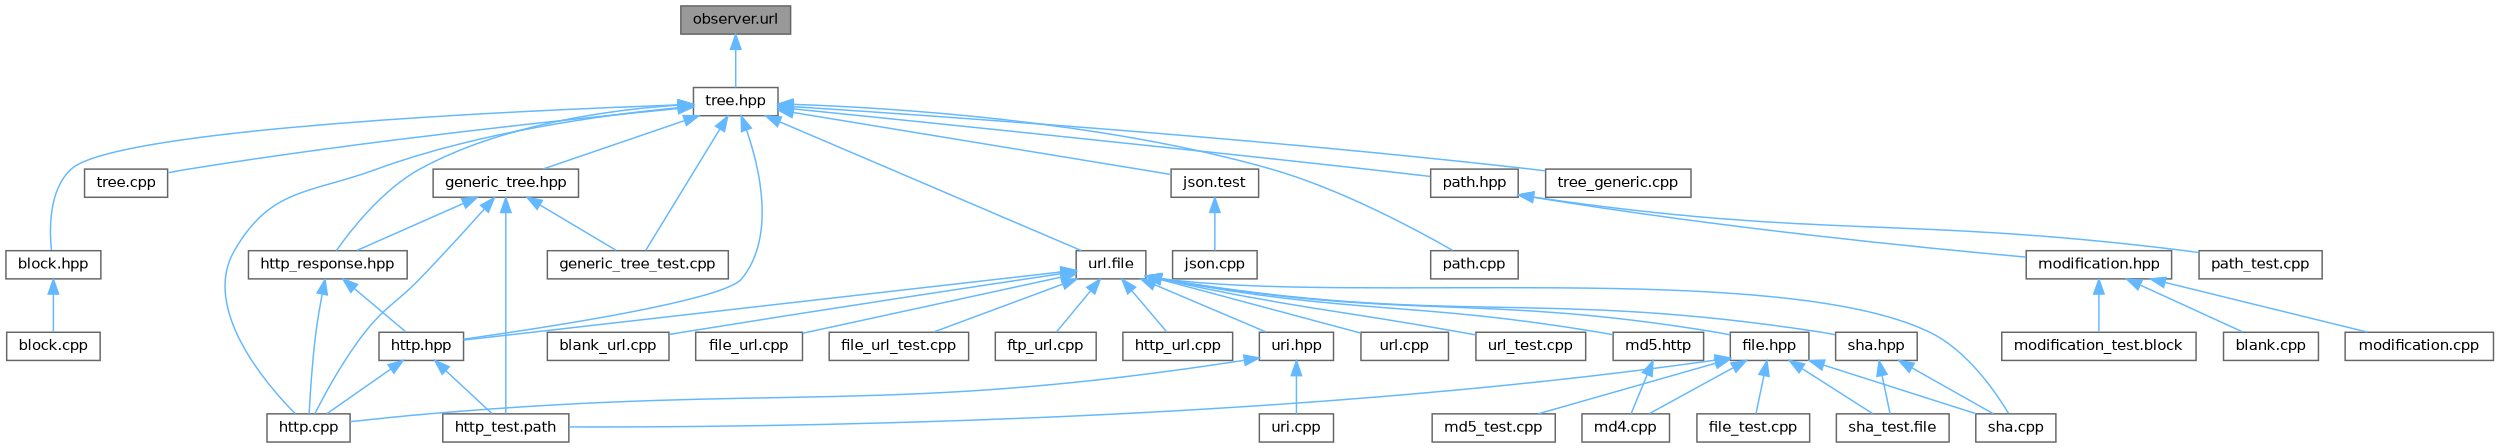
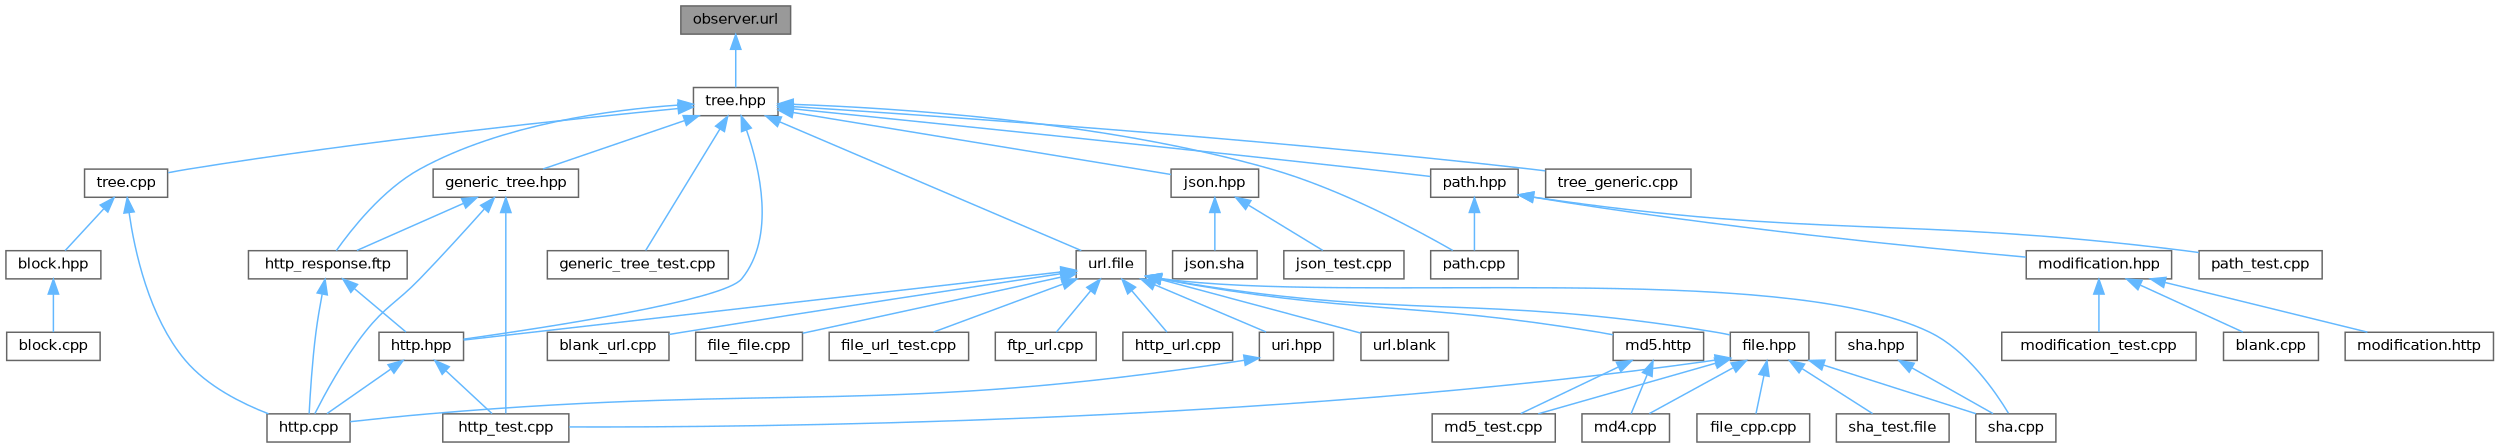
(329, 124) -> (84, 230)
(354, 177) -> (168, 336)
(1215, 183) -> (1215, 183)
(578, 228) -> none
none -> (1474, 232)
(328, 265) -> (328, 265)
(1215, 265) -> (1215, 265)
none -> (1344, 265)
(1650, 313) -> none
(749, 346) -> (749, 346)
(1405, 346) -> (1405, 346)
(1531, 346) -> none
(2099, 346) -> (2099, 346)
(2419, 346) -> (2419, 346)
none -> (1570, 390)
(1886, 395) -> none
(506, 428) -> (506, 428)
(1296, 428) -> none
(1753, 428) -> (1753, 428)
